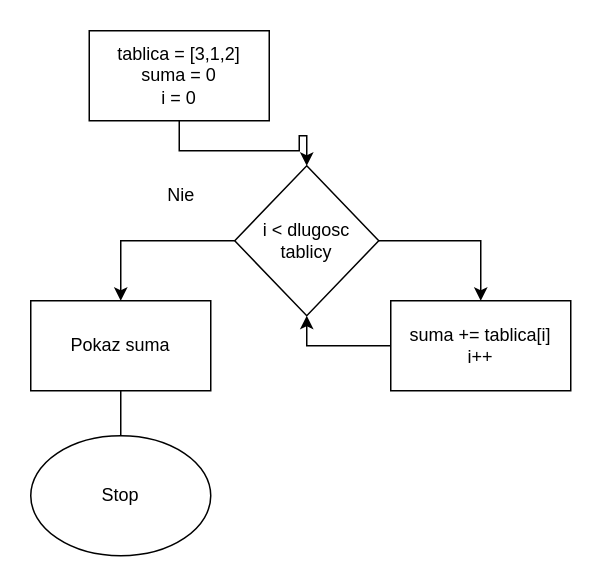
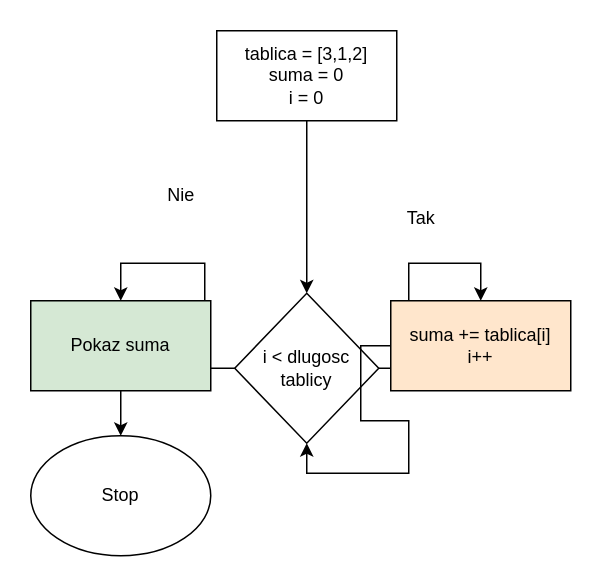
(179, 76) -> (307, 76)
none -> (421, 218)
(307, 241) -> (307, 368)
(121, 346) -> (121, 346)
(481, 346) -> (481, 346)
(121, 428) -> (121, 424)
